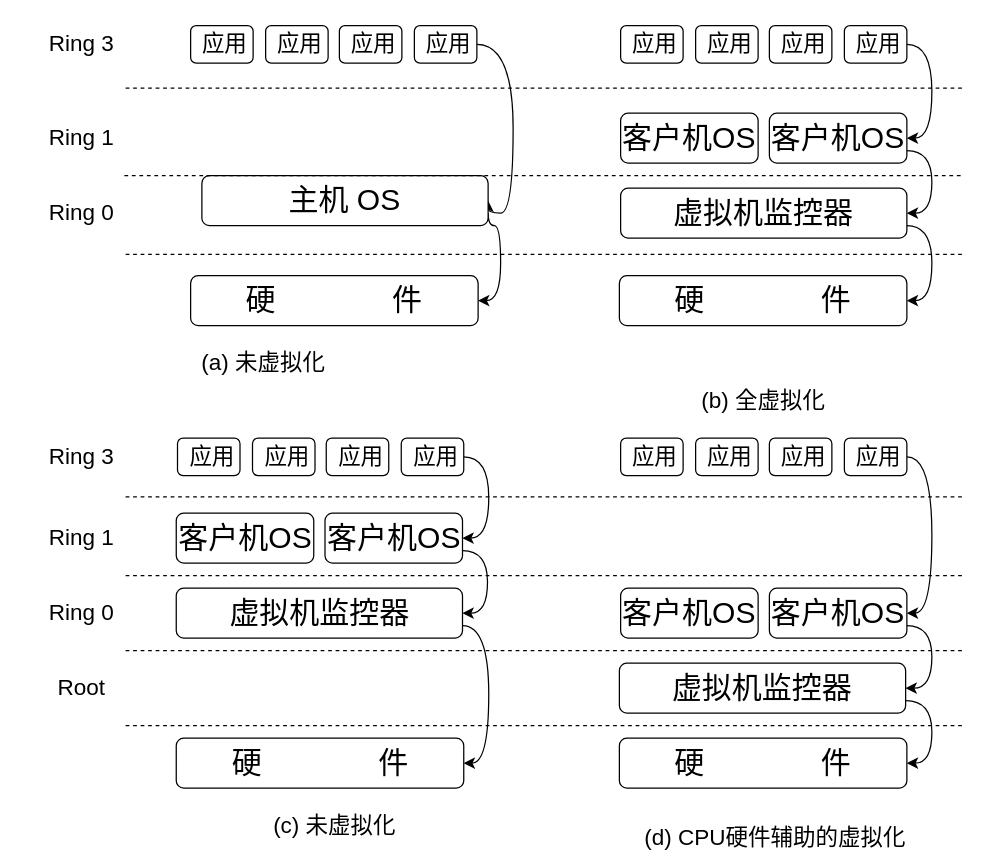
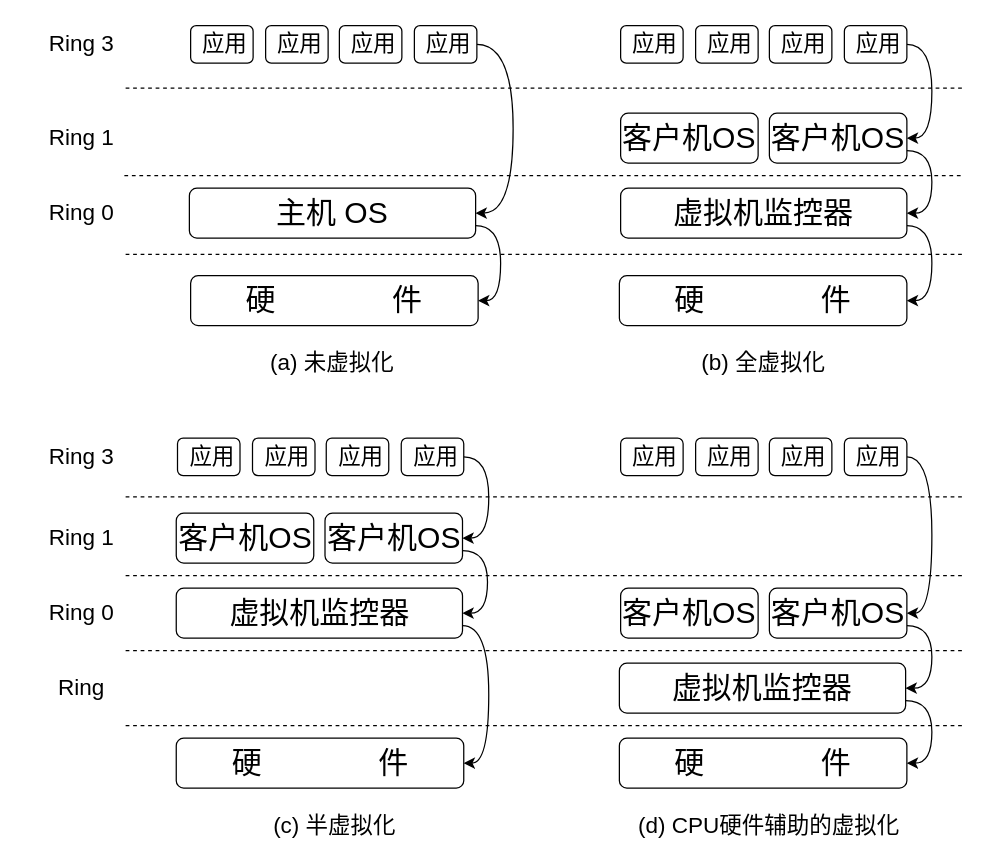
(345, 201) -> (333, 213)
(264, 363) -> (333, 363)
(764, 401) -> (764, 363)
(82, 688) -> (82, 688)
(335, 826) -> (335, 826)
(776, 838) -> (769, 826)
